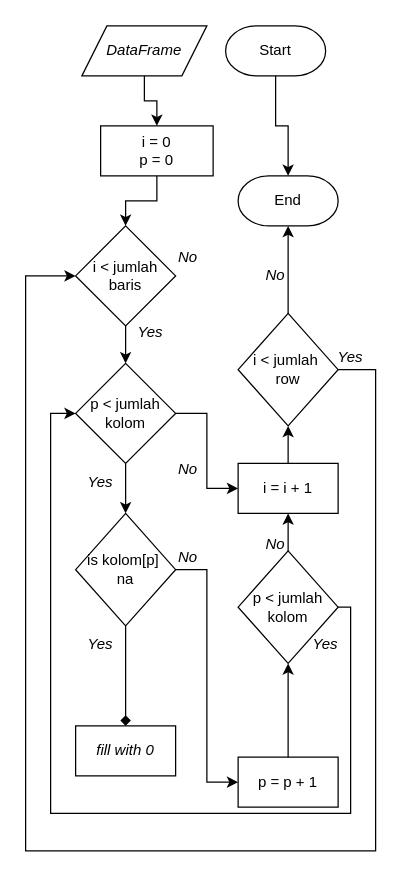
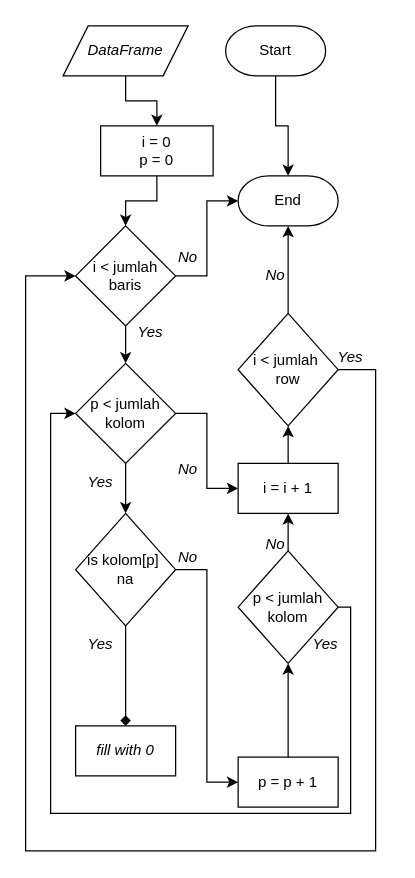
(144, 51) -> (126, 51)
none -> (207, 242)
